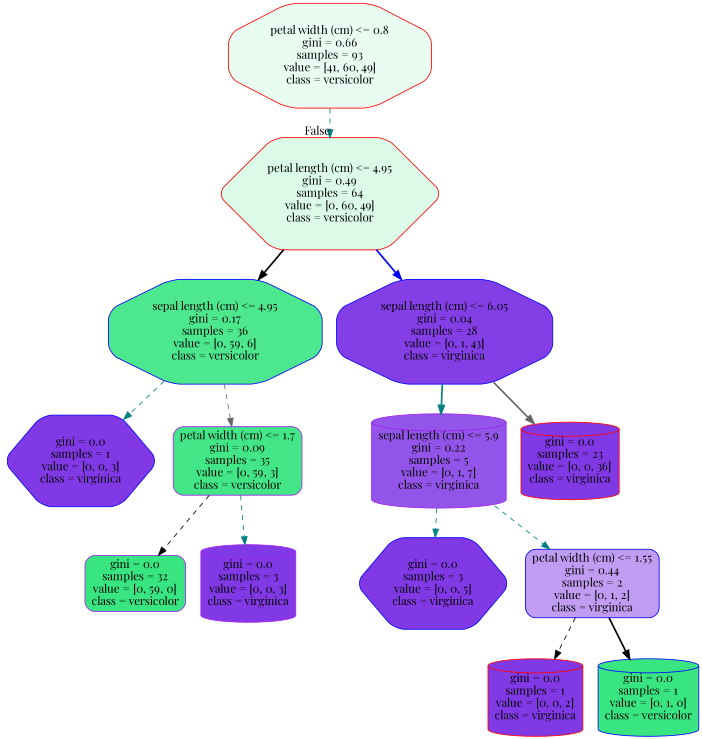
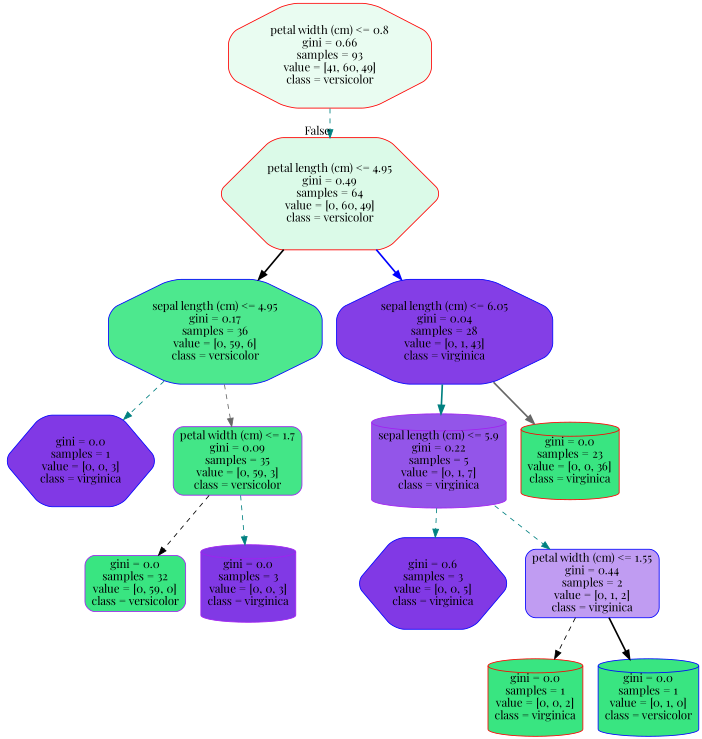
(570, 461) -> (570, 461)
(433, 583) -> (433, 583)
(535, 698) -> (535, 698)
